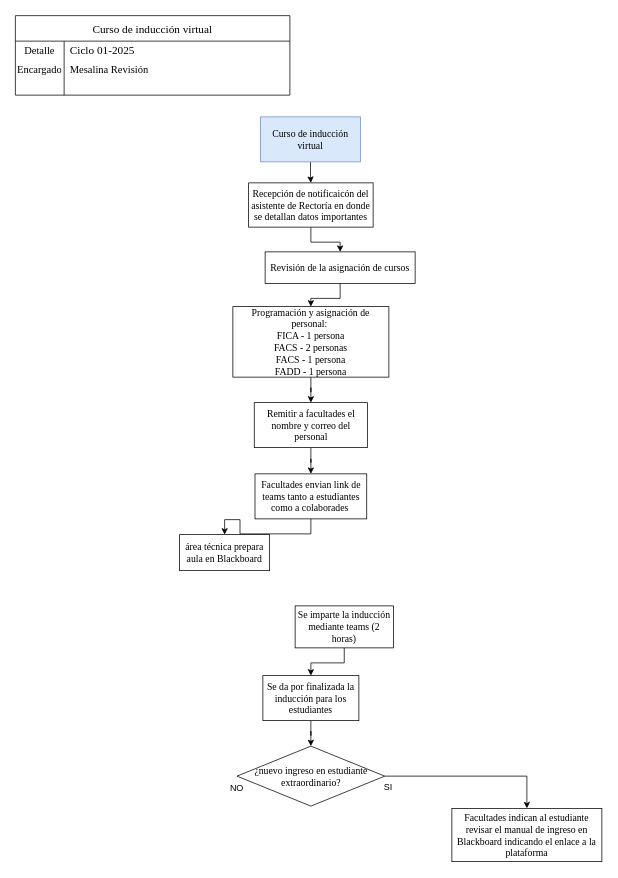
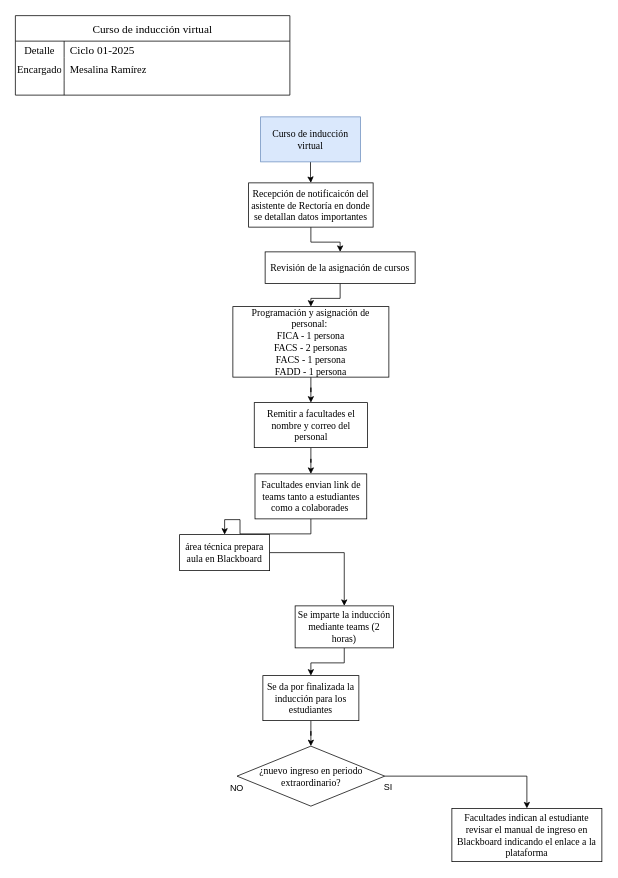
(119, 69) -> (119, 69)
none -> (331, 552)
(311, 776) -> (311, 776)
